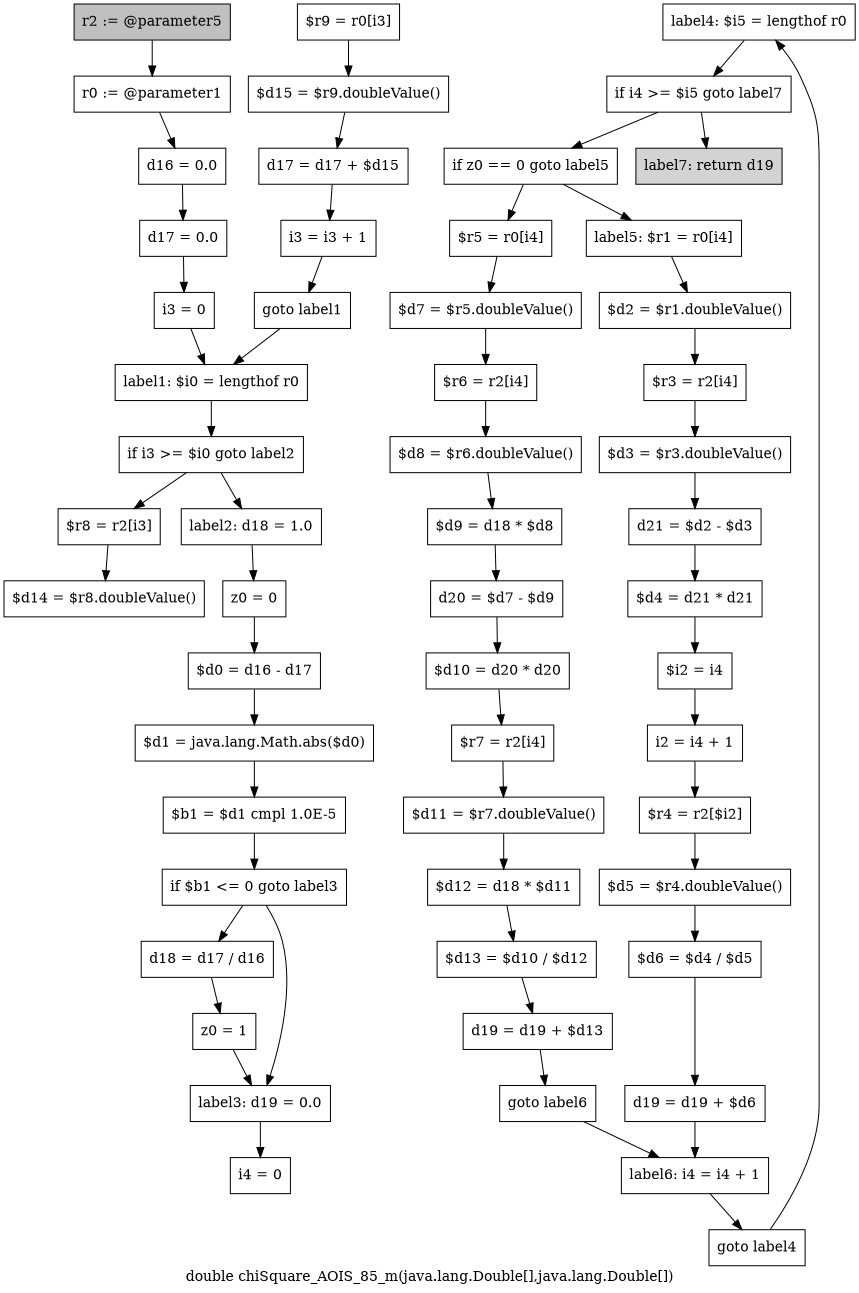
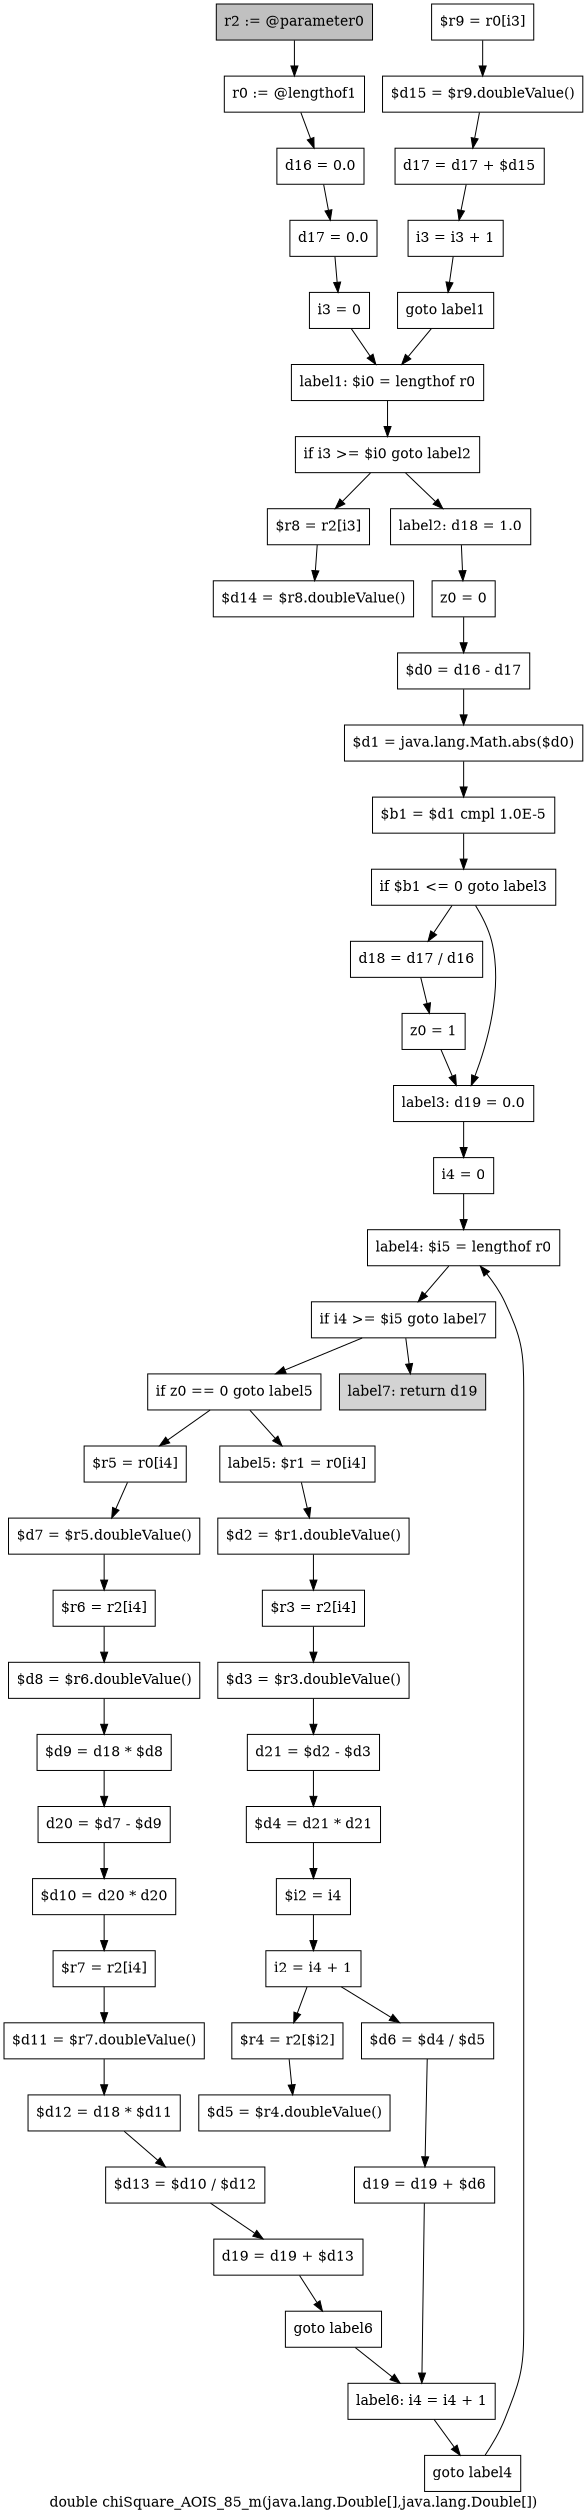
(152, 22) -> (294, 22)
(152, 94) -> (294, 94)
(695, 918) -> (366, 2002)
none -> (464, 1207)
